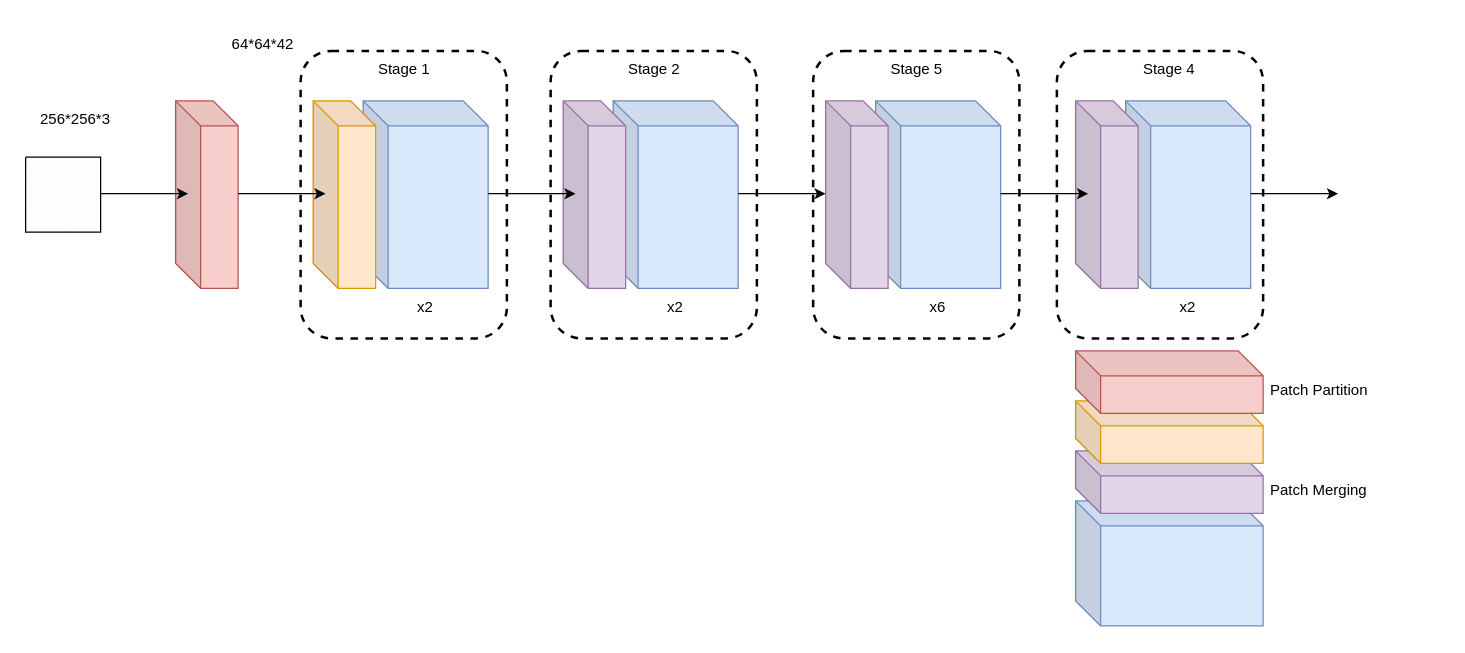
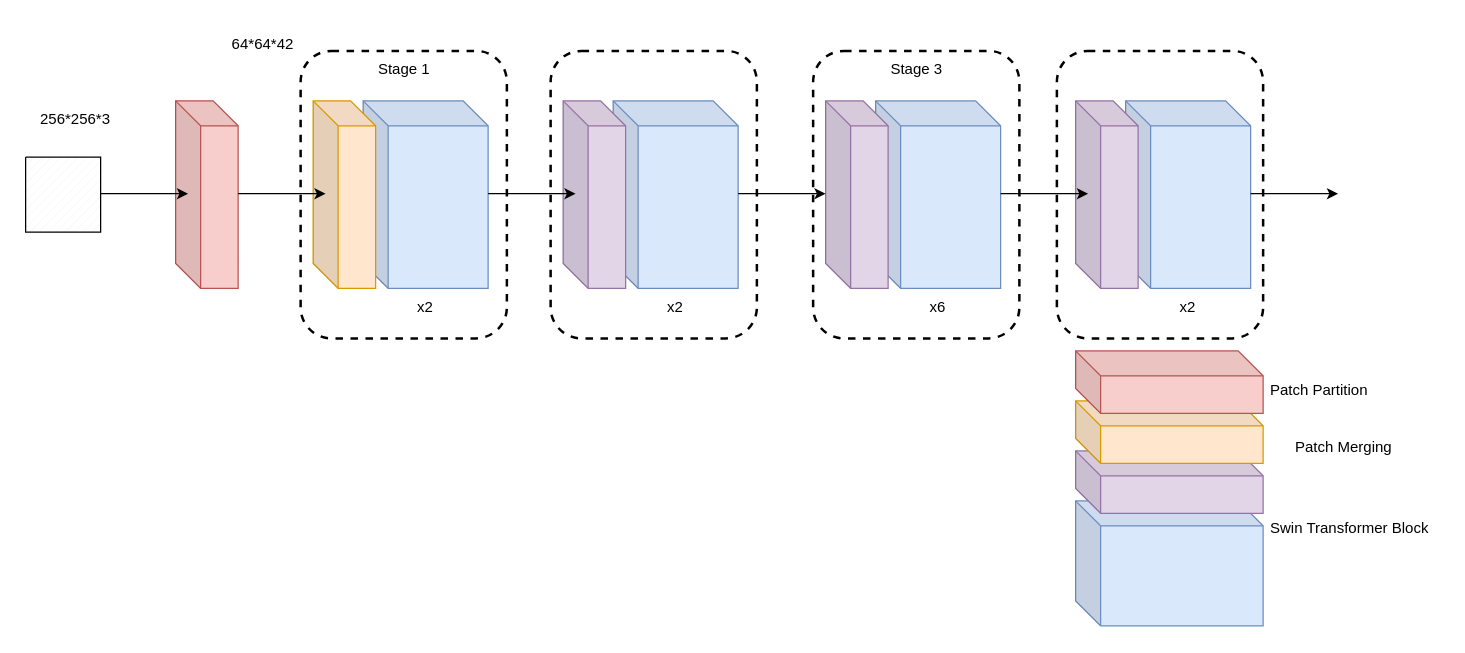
(654, 69) -> none
(917, 69) -> (917, 69)
(1169, 69) -> none
(1319, 482) -> (1344, 438)
none -> (1351, 519)
